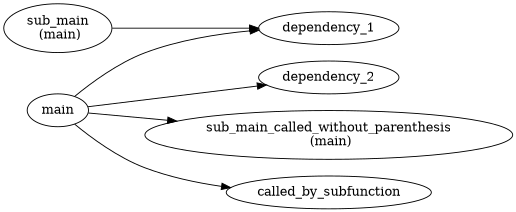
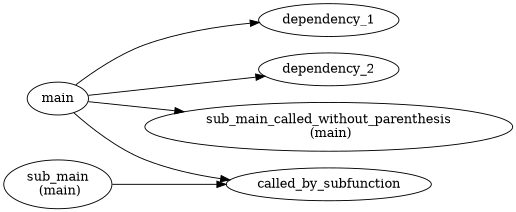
(181, 28) -> (165, 184)
